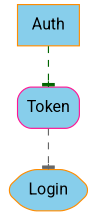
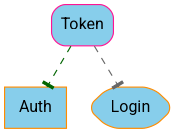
(48, 64) -> (60, 64)
